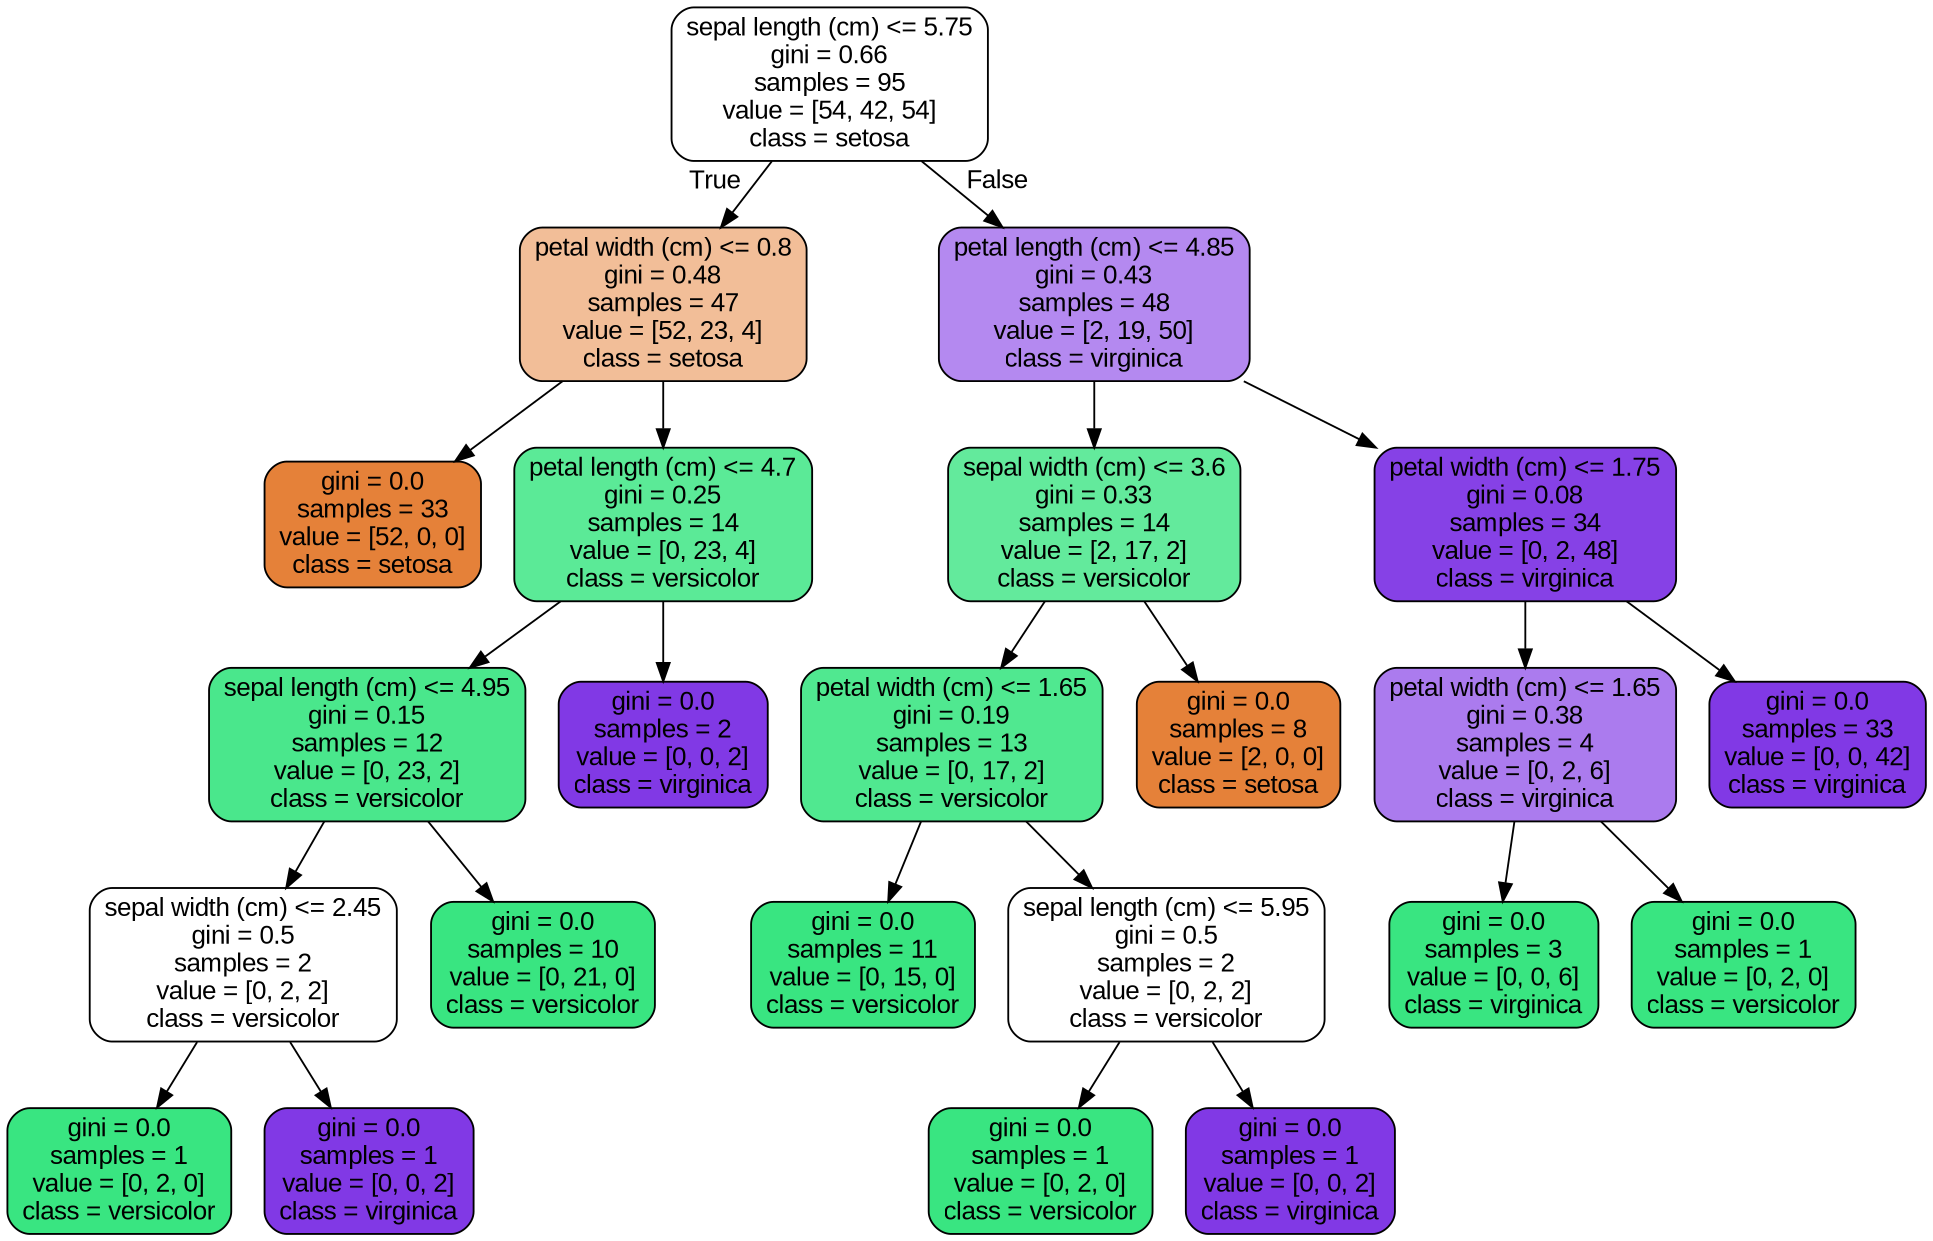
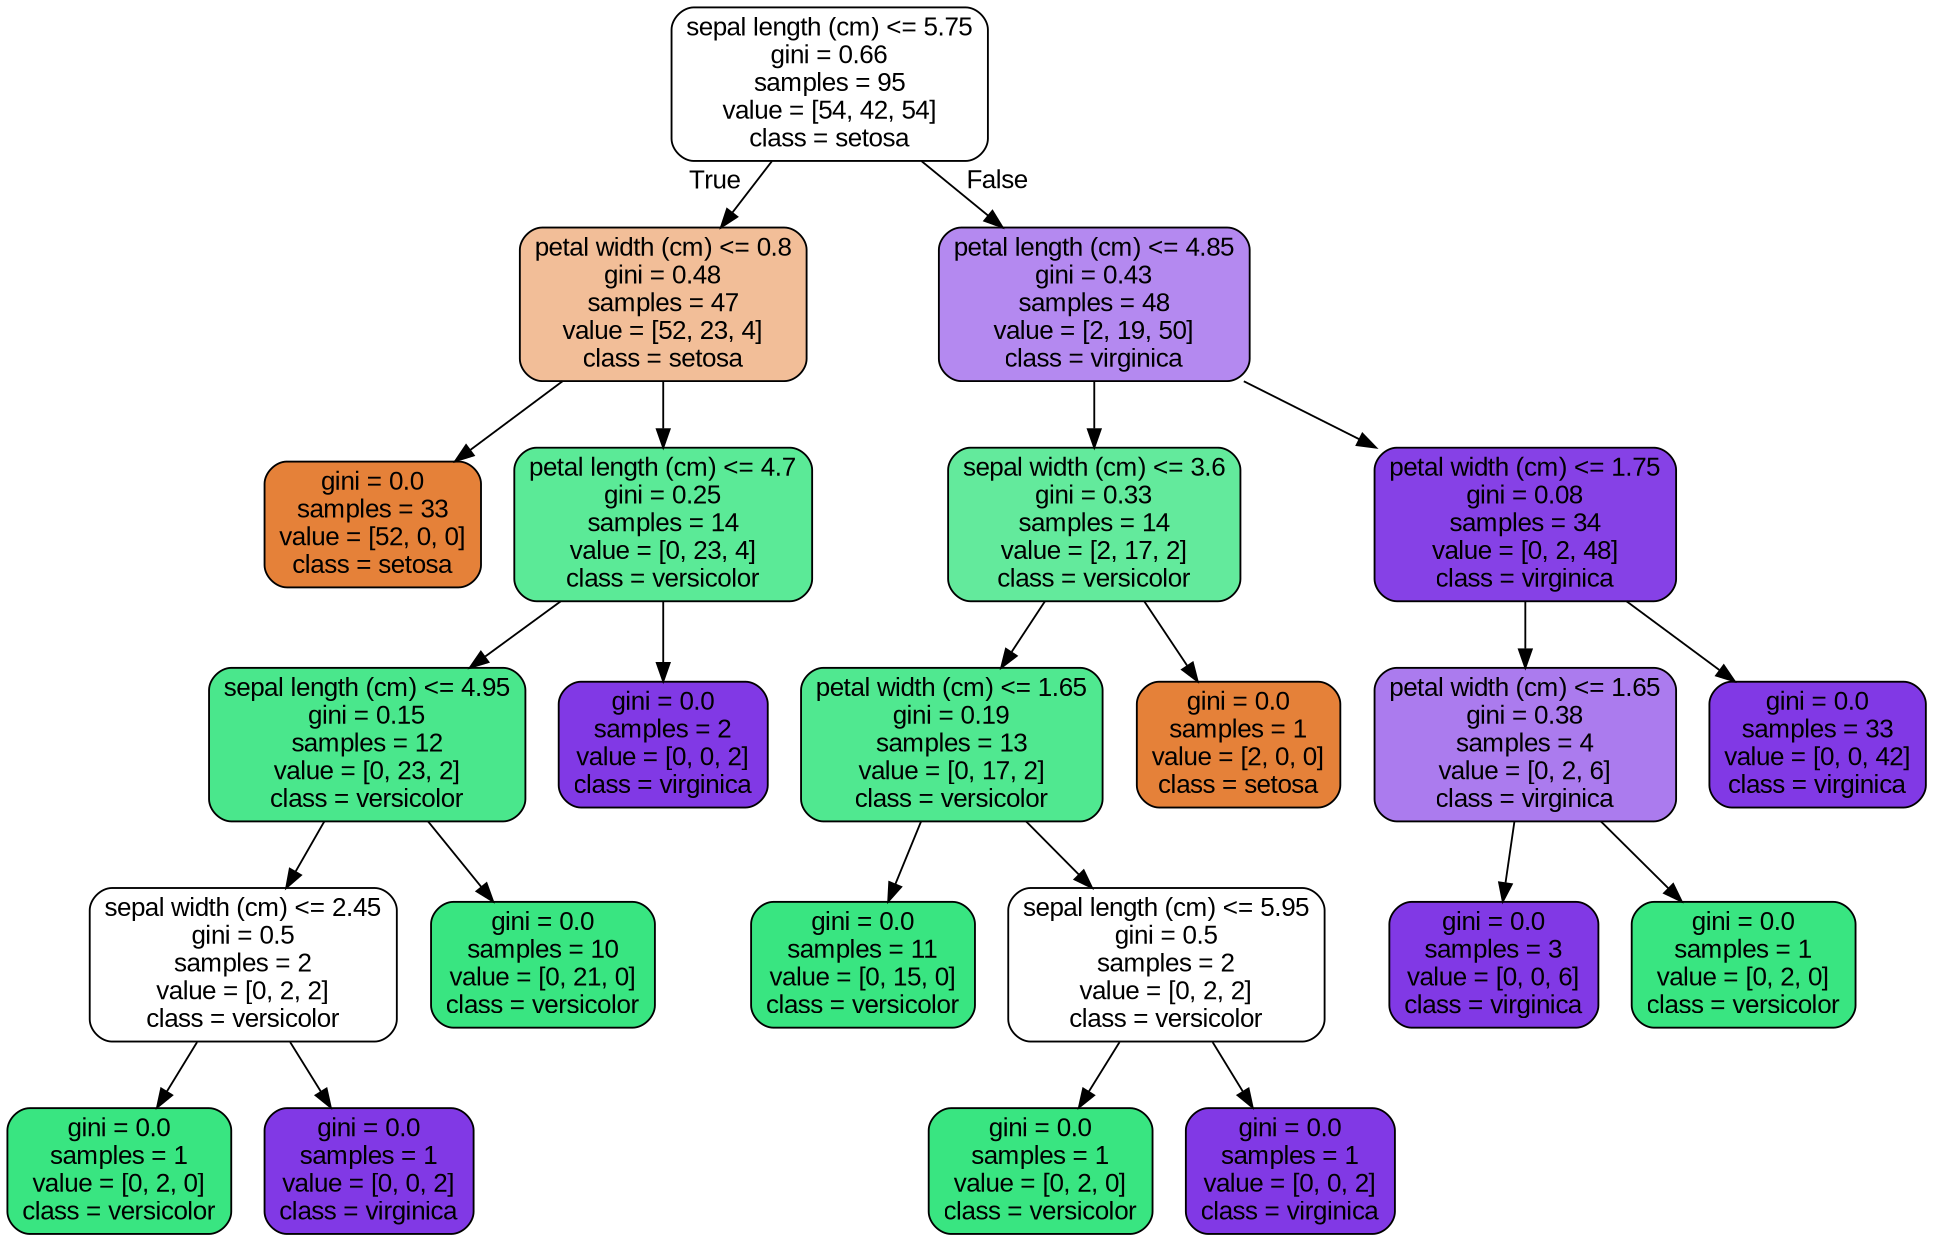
(1239, 745) -> (1239, 745)
(1494, 965) -> (1494, 965)
